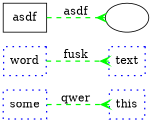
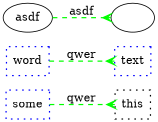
(25, 18) -> (28, 18)
(76, 55) -> (82, 55)
(127, 105) -> (133, 105)
